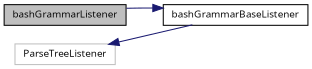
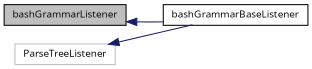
(140, 8) -> (150, 22)
